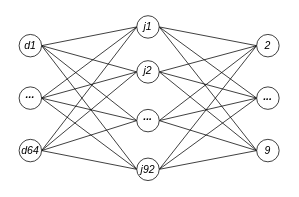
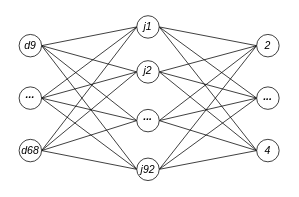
(30, 45) -> (30, 45)
(30, 150) -> (30, 150)
(268, 150) -> (268, 150)
